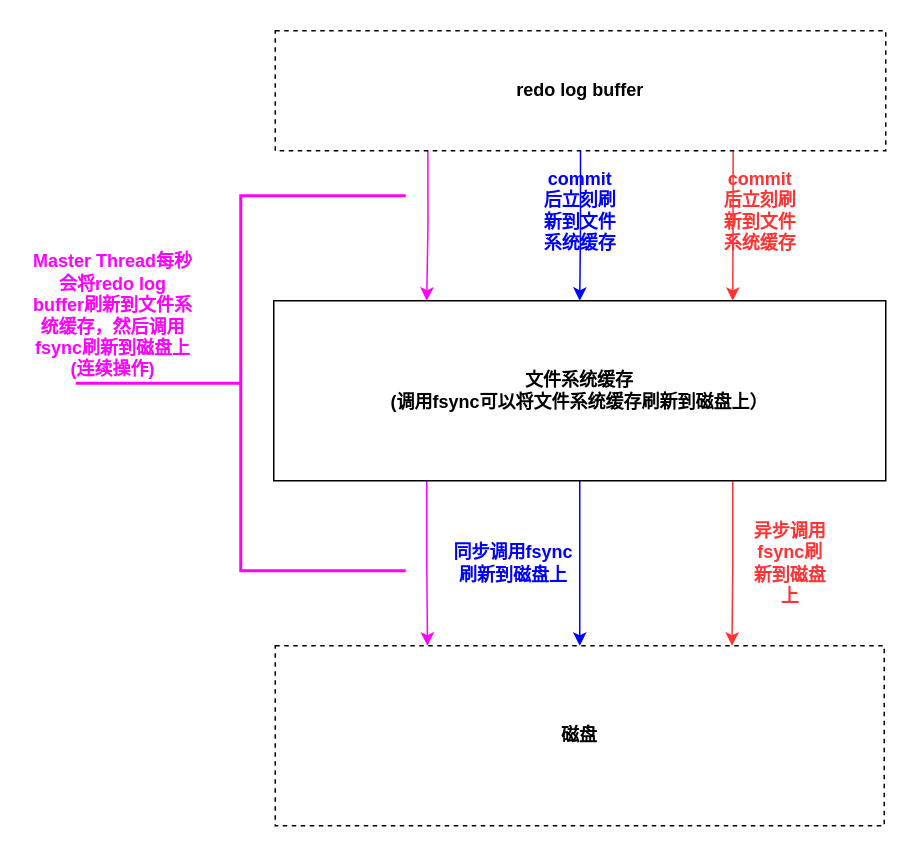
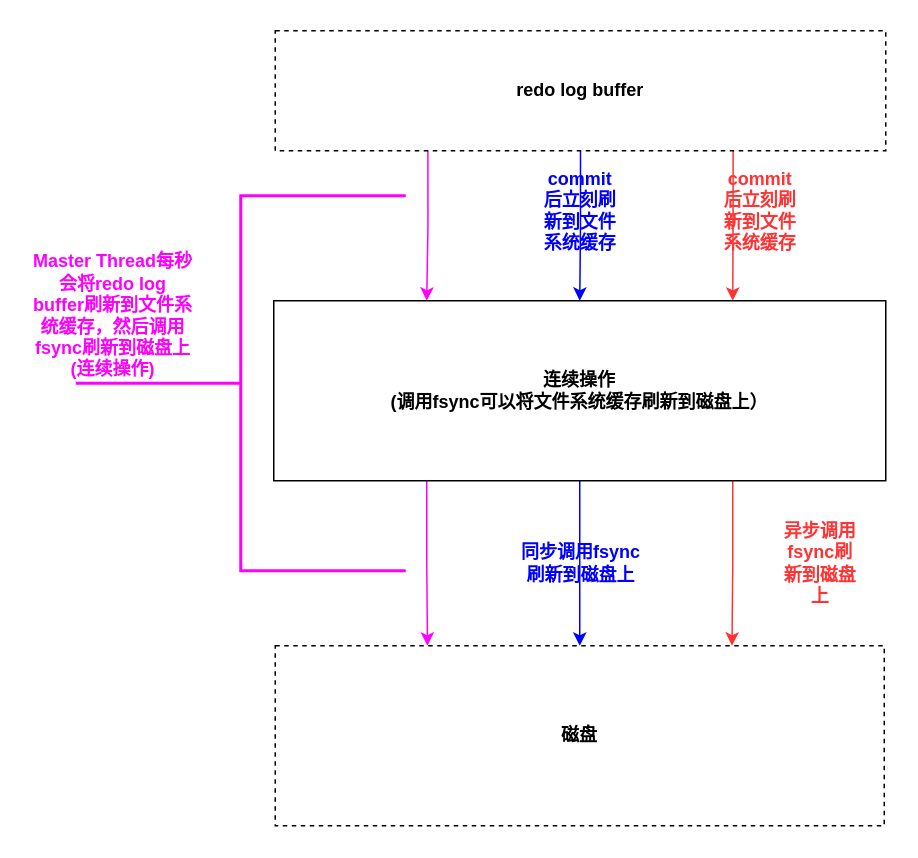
(580, 391) -> (580, 391)
(513, 563) -> (581, 563)
(791, 563) -> (821, 563)
